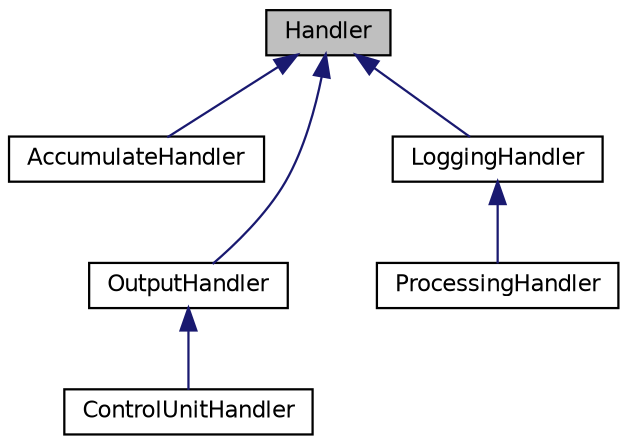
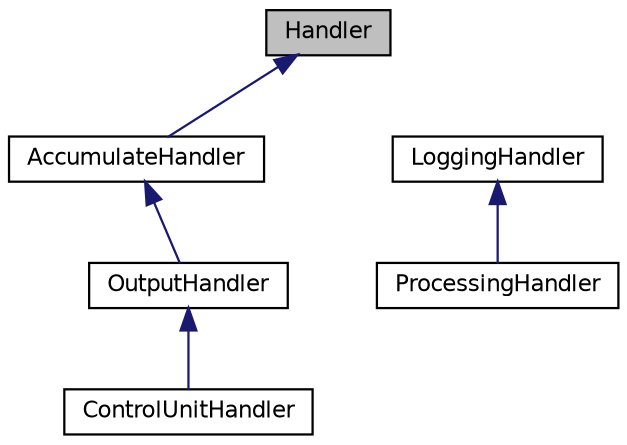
(422, 102) -> none
(286, 181) -> (167, 233)
